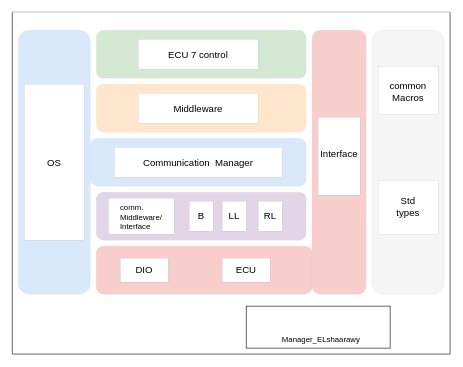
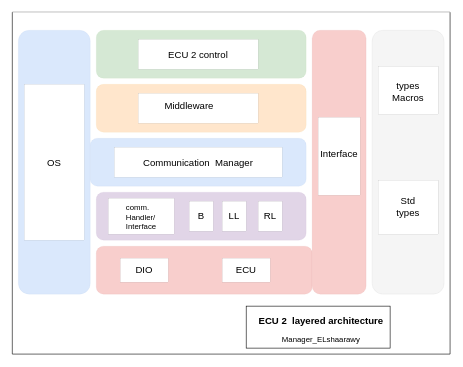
(198, 54) -> (198, 54)
(408, 92) -> (408, 92)
(198, 108) -> (189, 105)
(141, 216) -> (141, 216)
none -> (321, 321)
